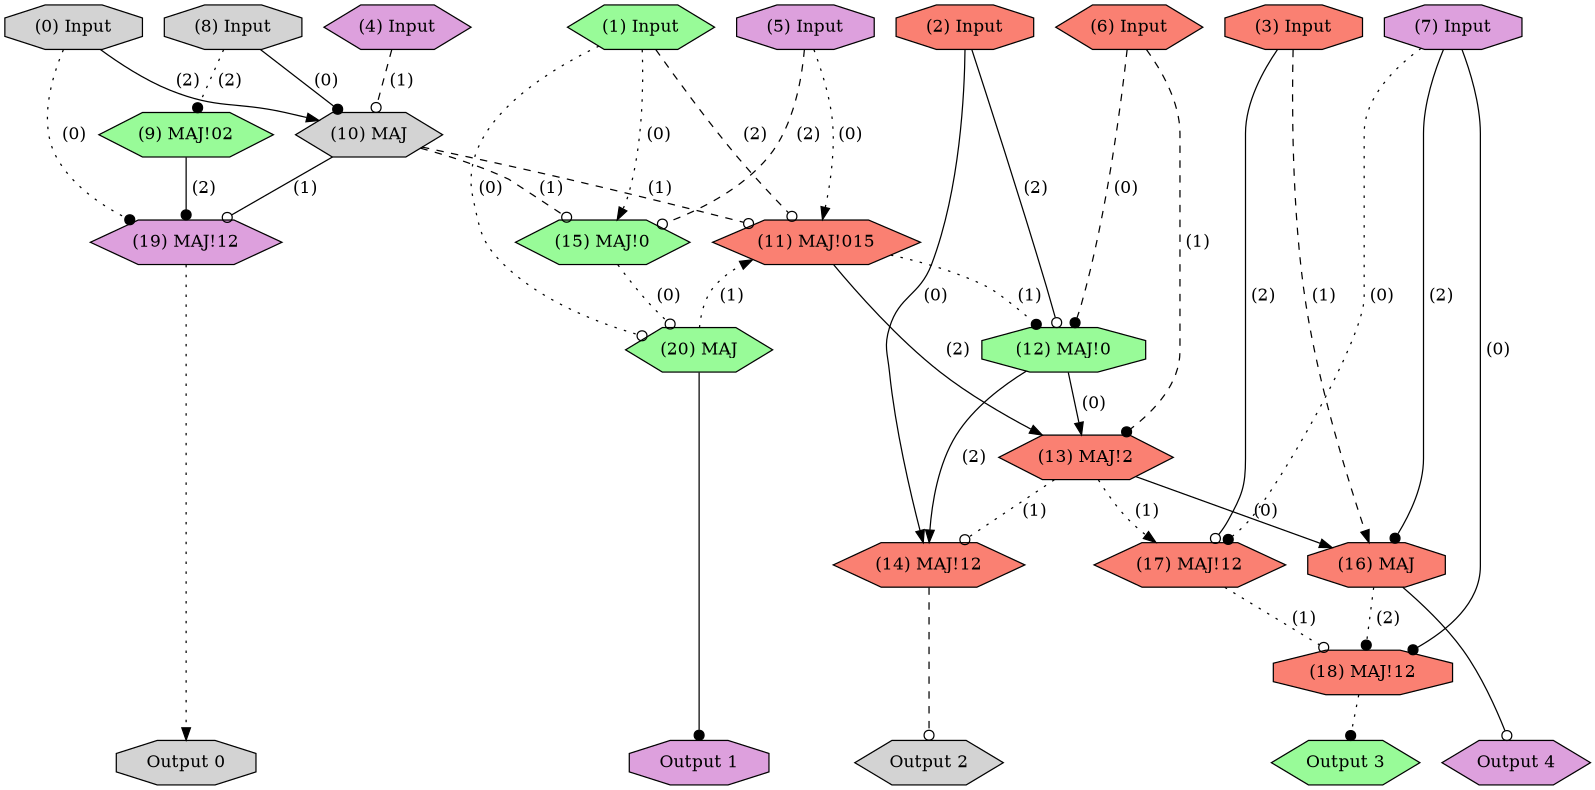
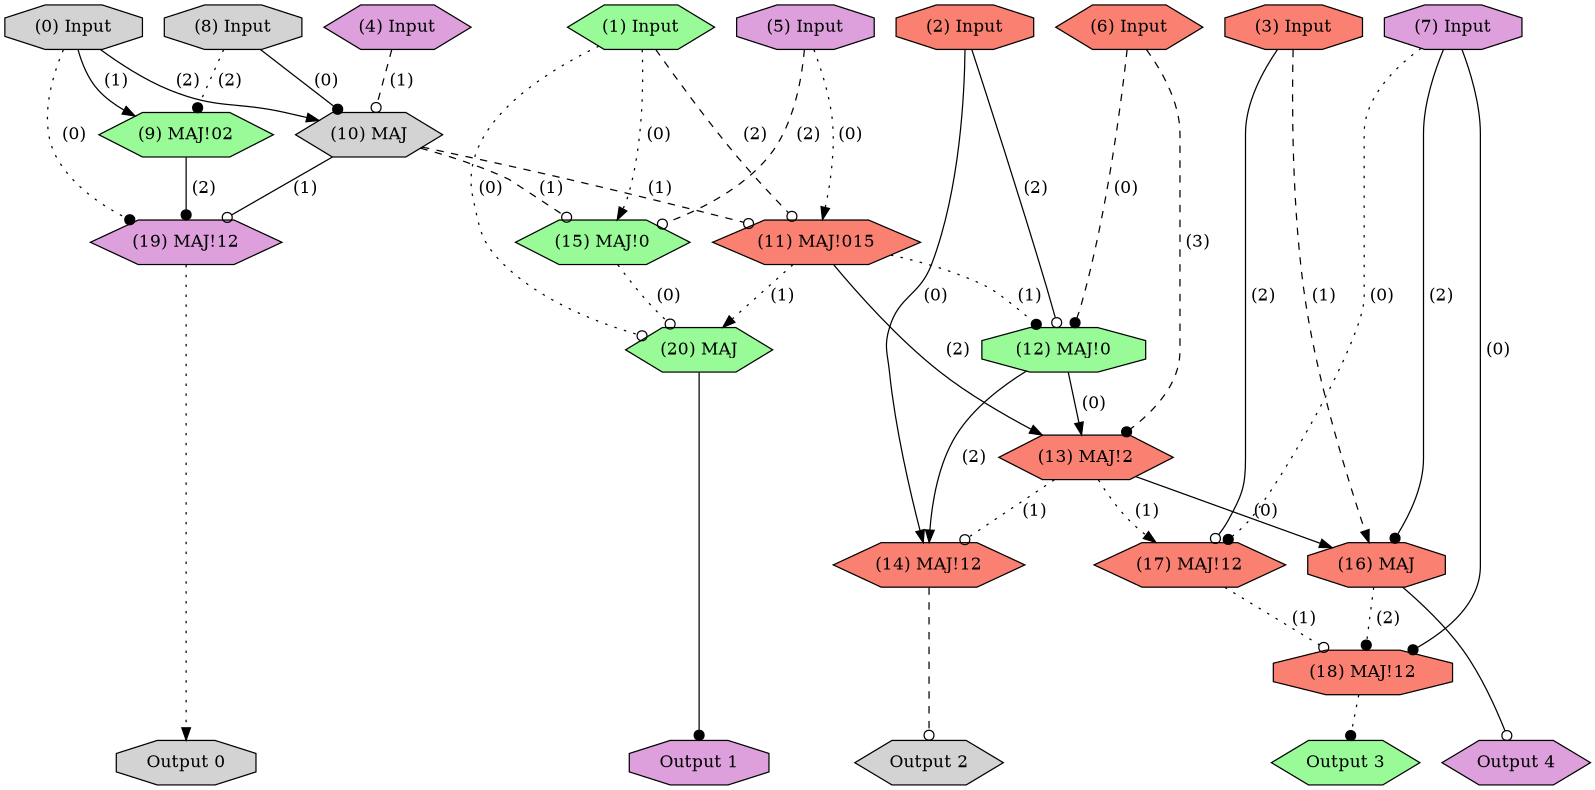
none -> (94, 85)
(1195, 242) -> (1195, 242)
(711, 290) -> (763, 292)
